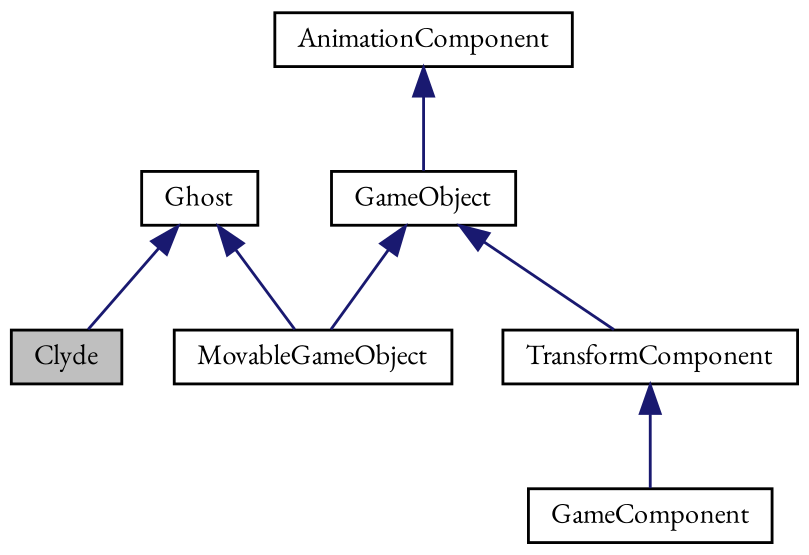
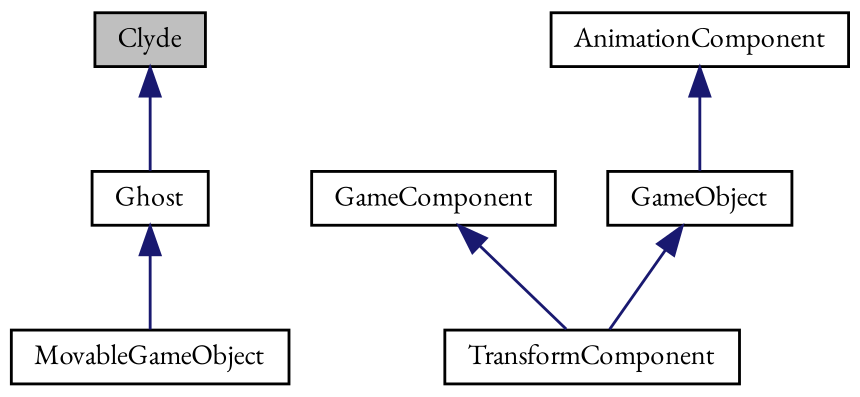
(124, 289) -> (150, 134)
(360, 290) -> none
(650, 451) -> (523, 287)
